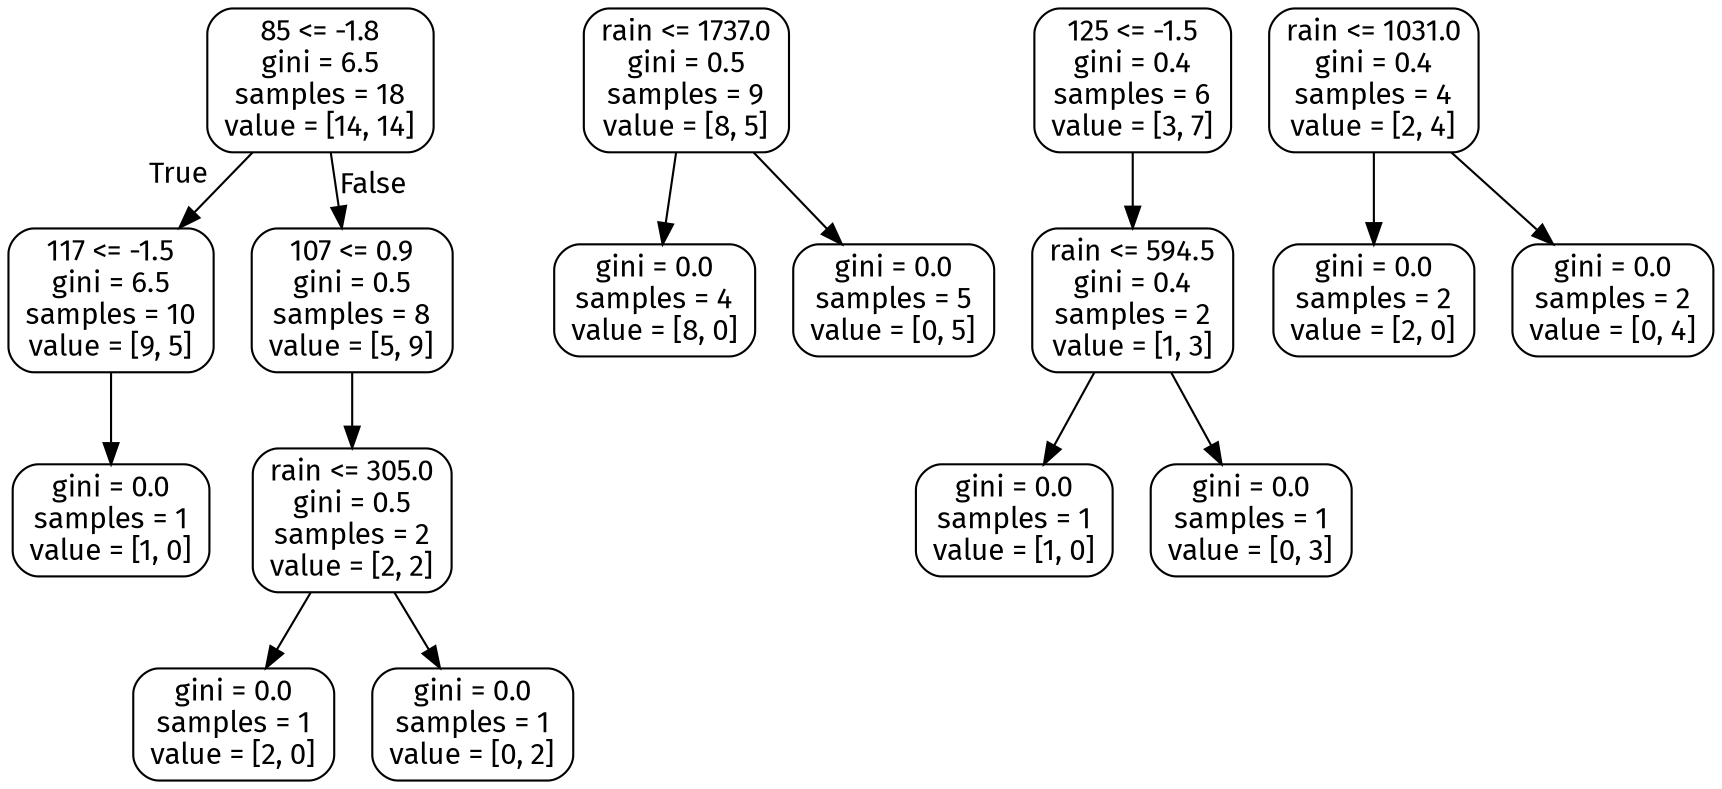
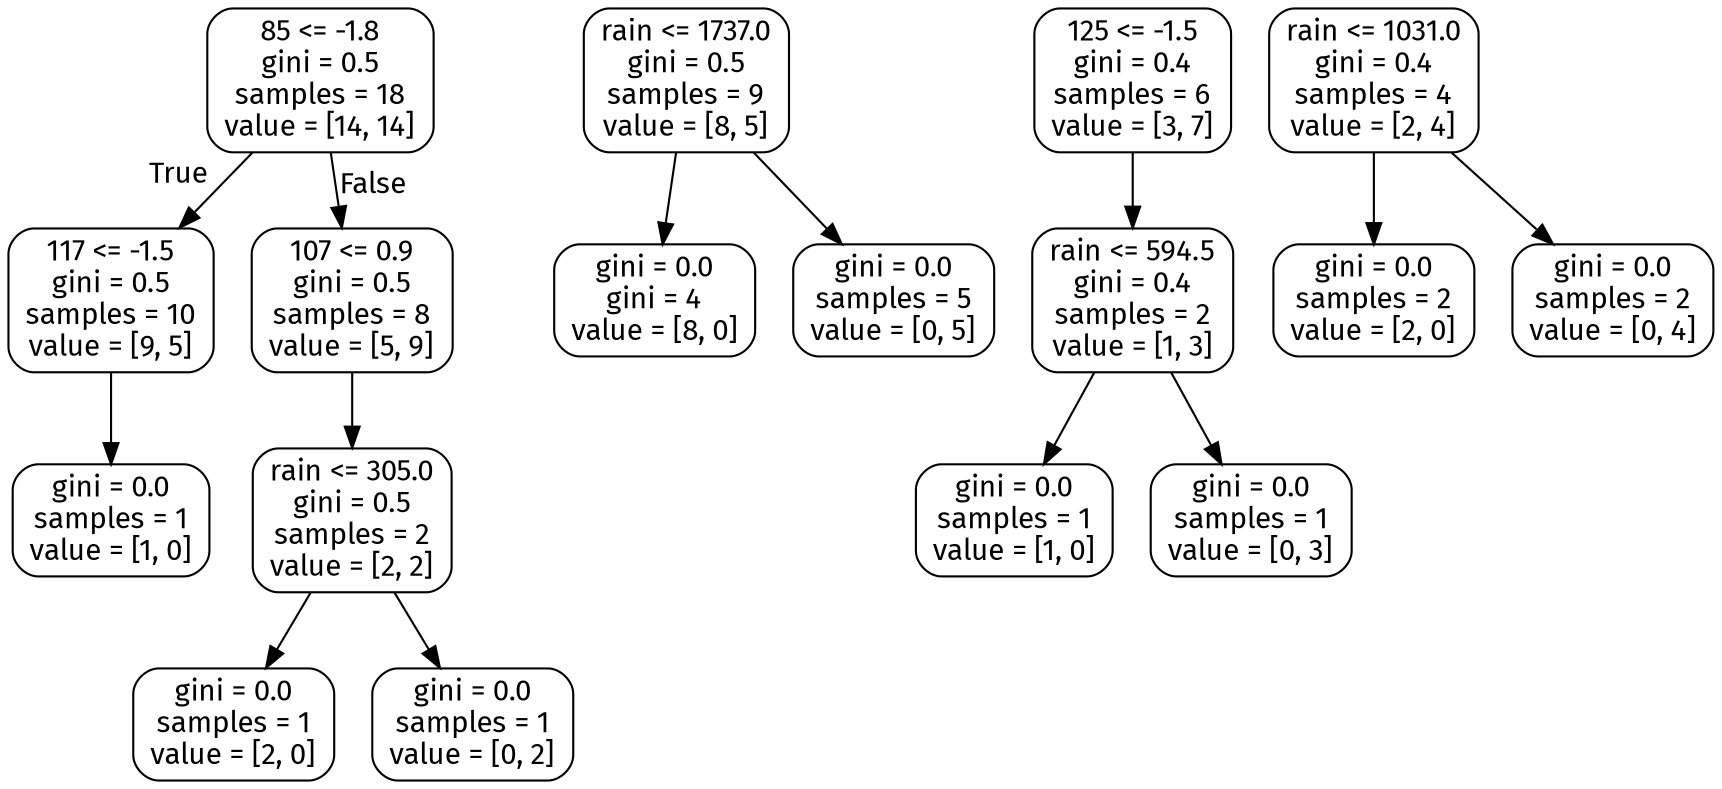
(320, 80) -> (320, 80)
(111, 300) -> (111, 300)
(655, 300) -> (655, 300)
